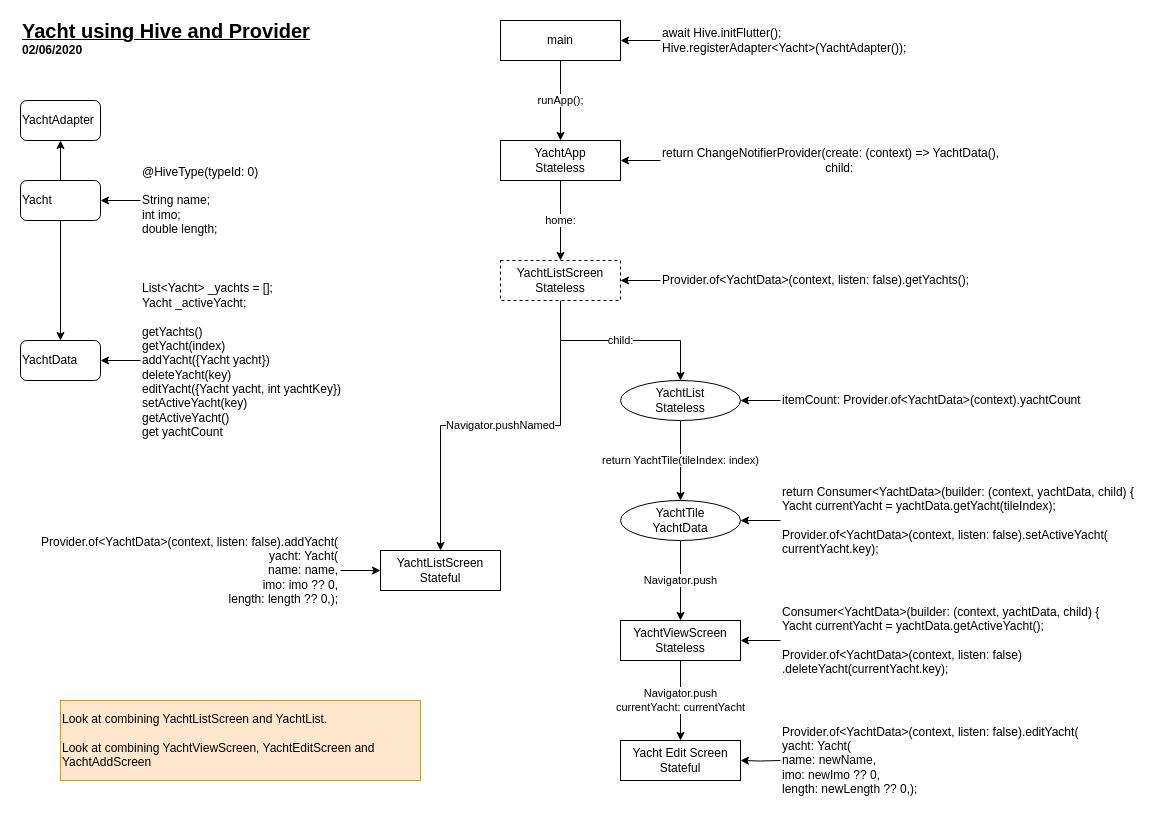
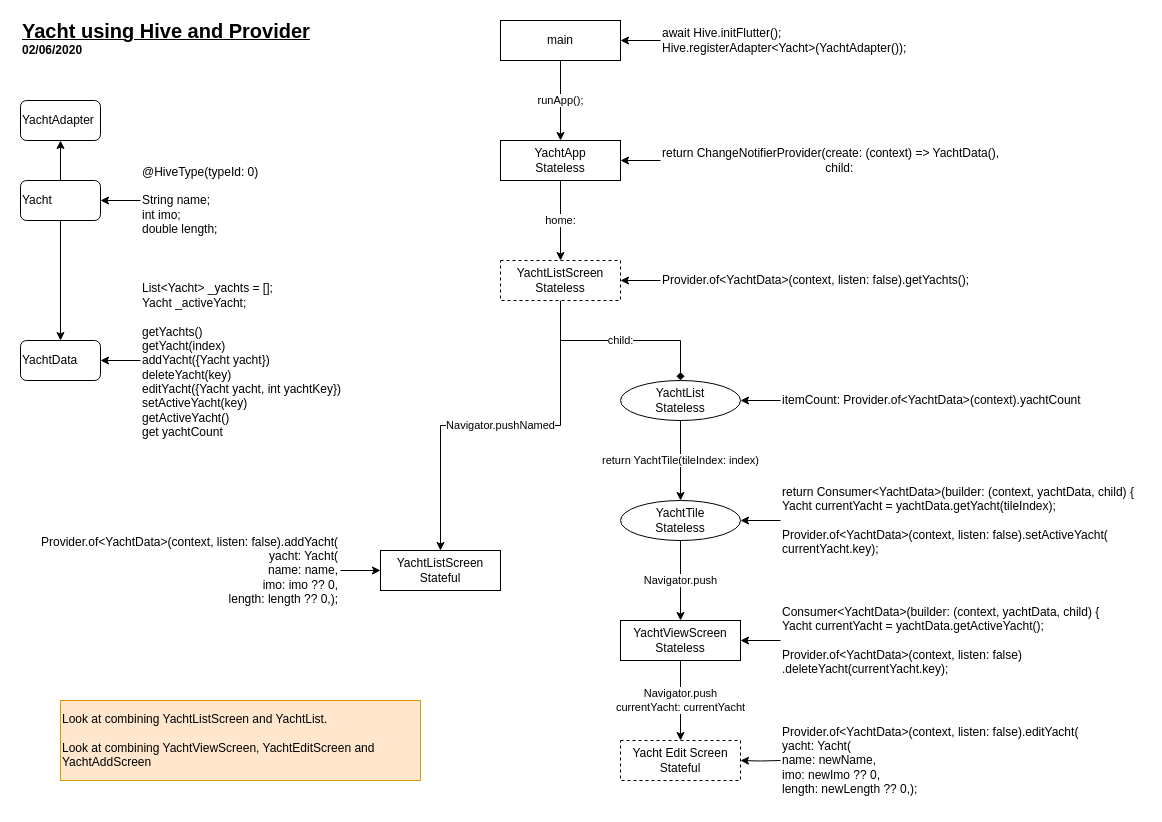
(681, 372) -> (681, 372)
(681, 521) -> (681, 521)
(681, 761) -> (681, 761)
